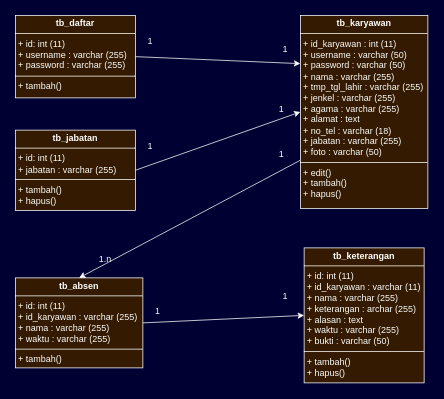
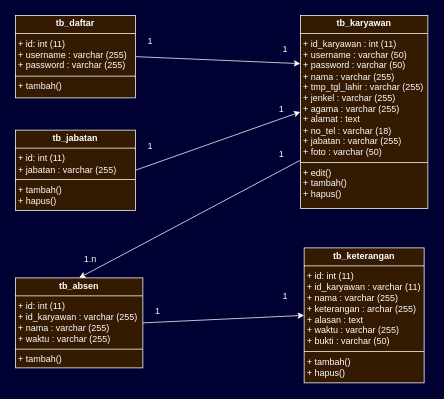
(105, 259) -> (90, 259)
